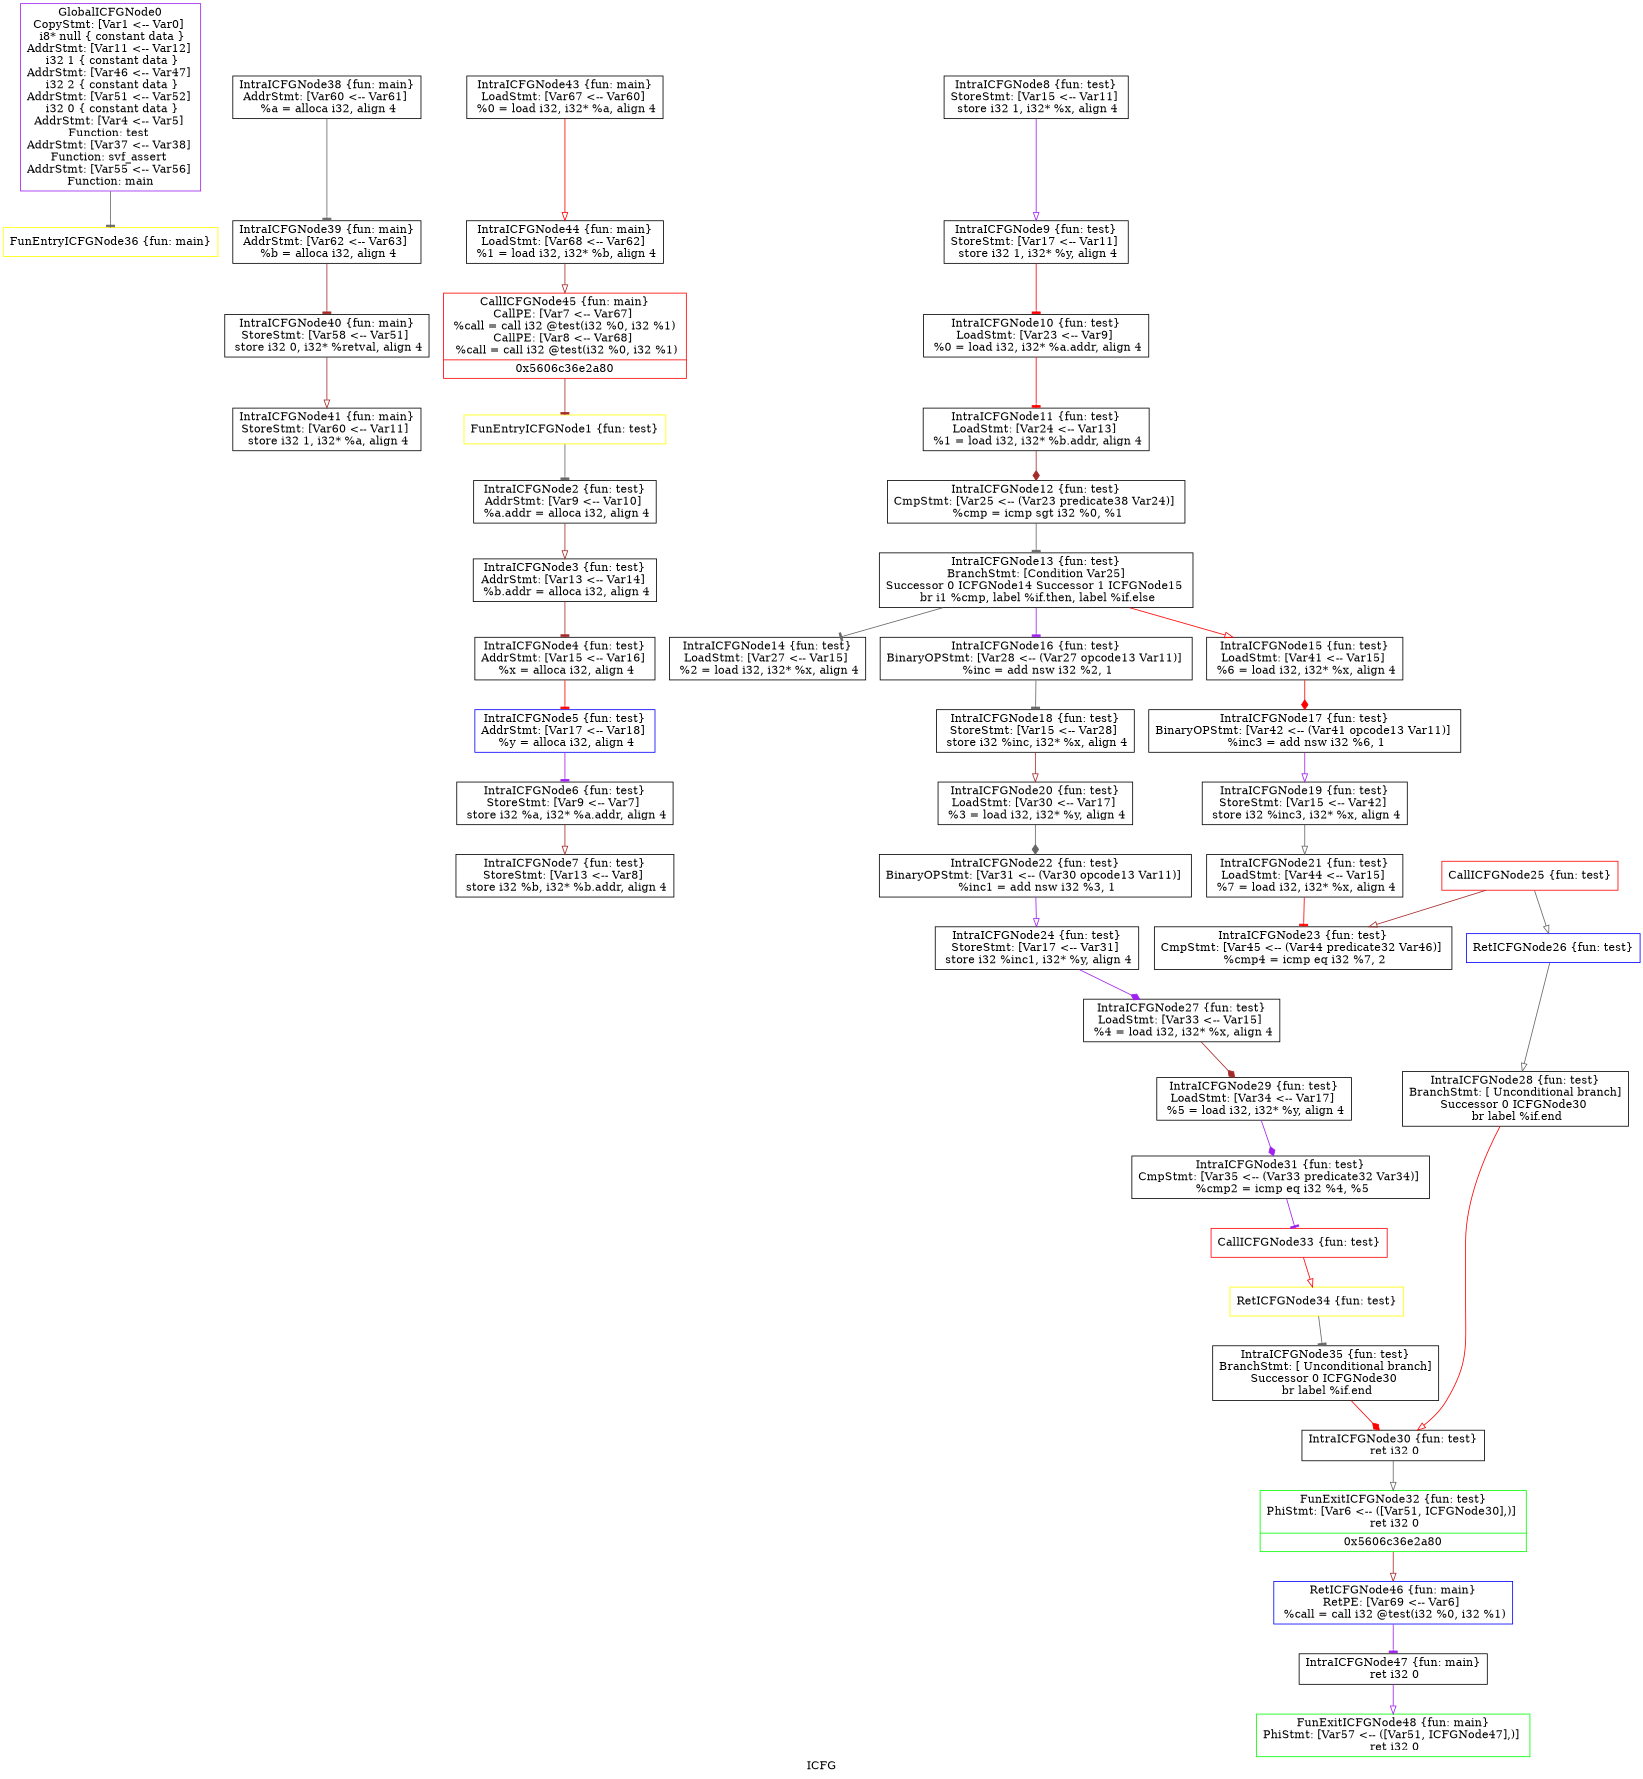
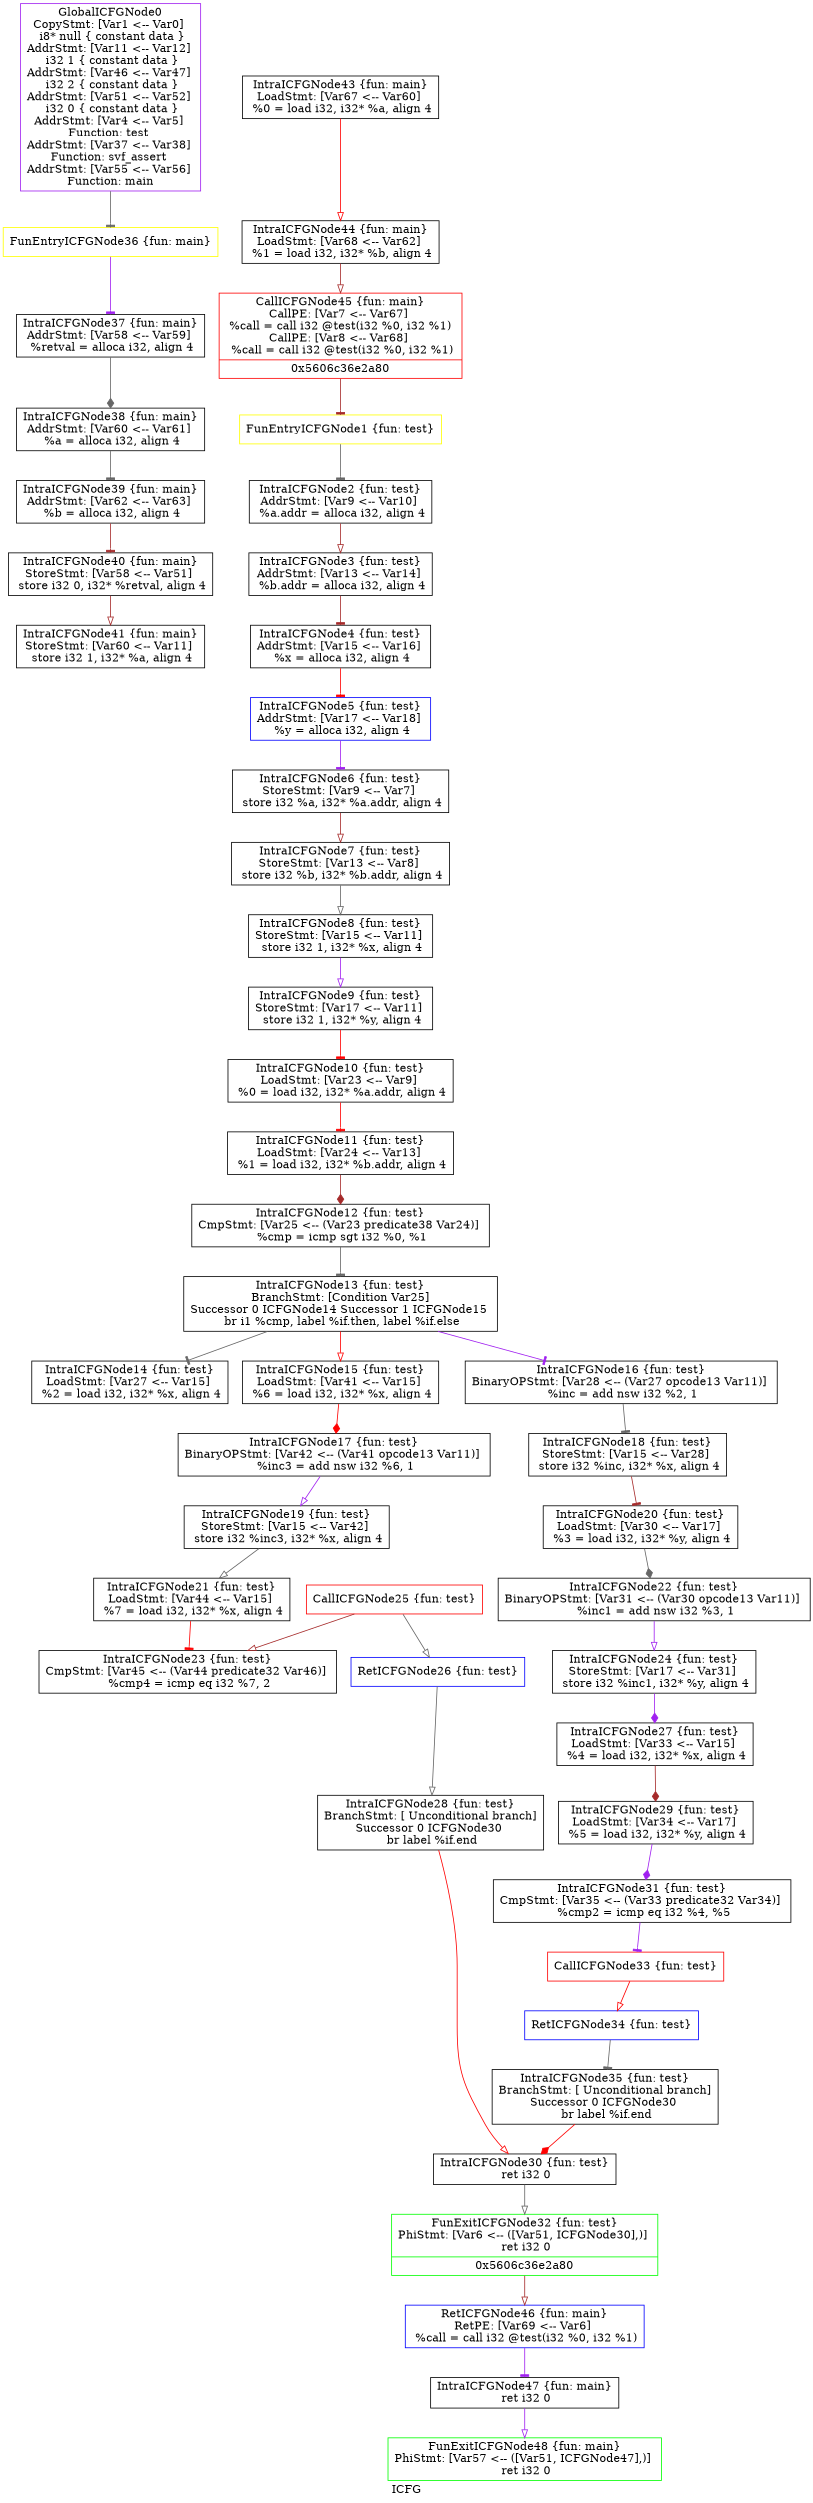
none -> (111, 336)
(1035, 763) -> (634, 1489)
none -> (341, 896)
(1317, 1302) -> (612, 2025)
